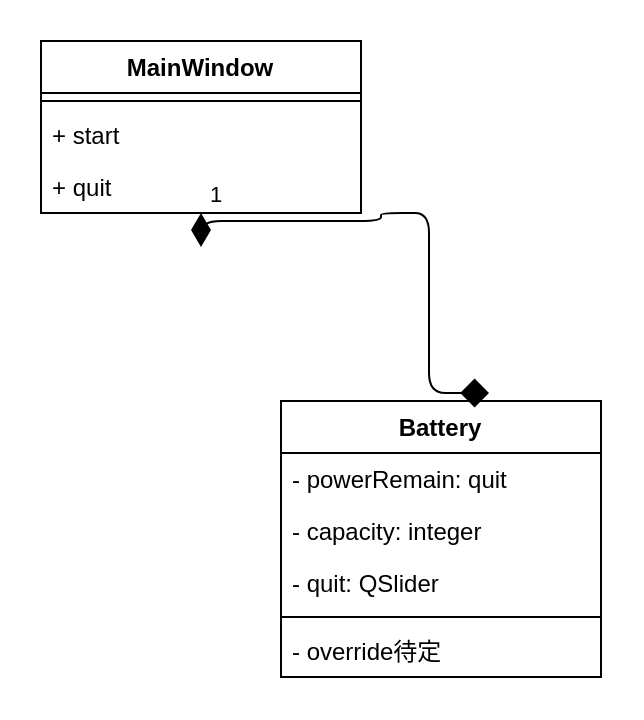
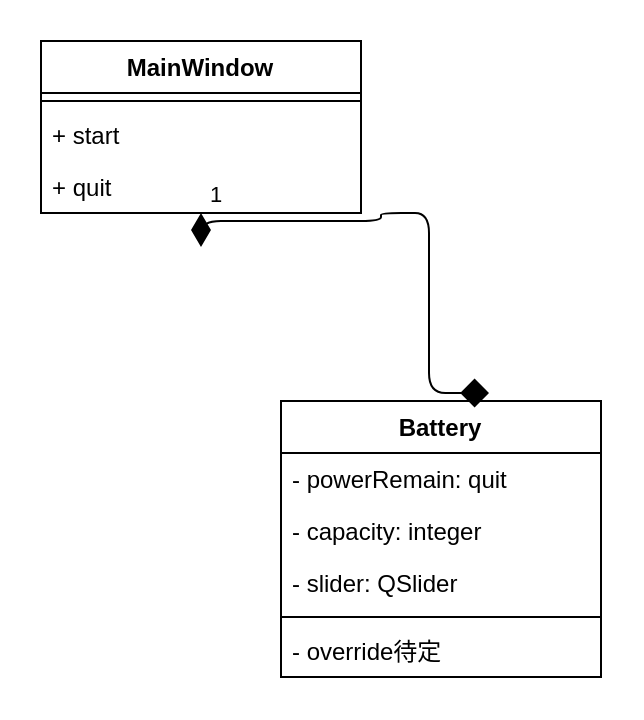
(374, 584) -> (384, 584)
